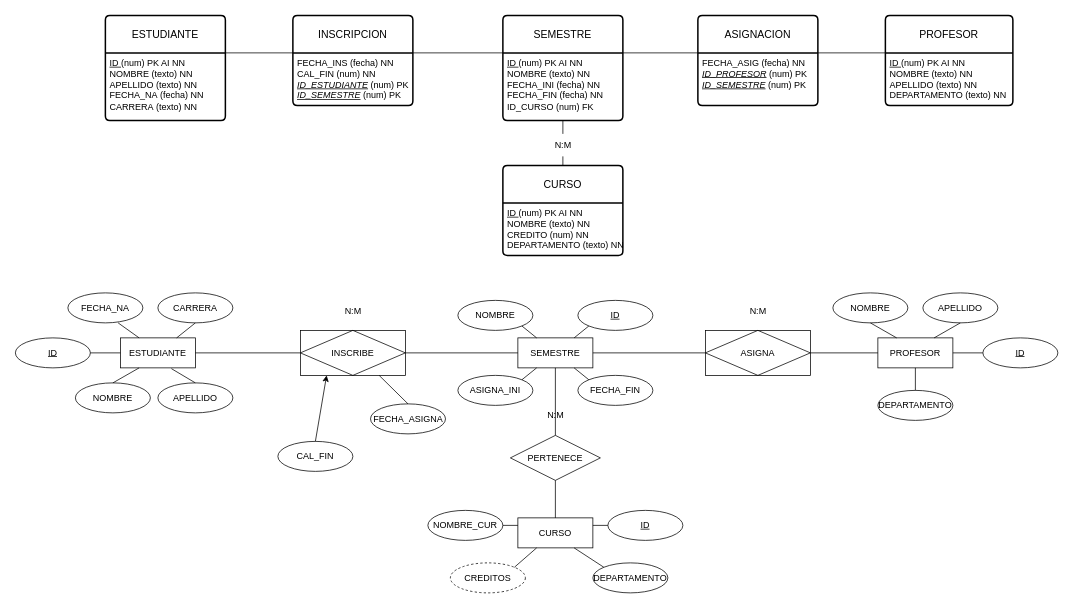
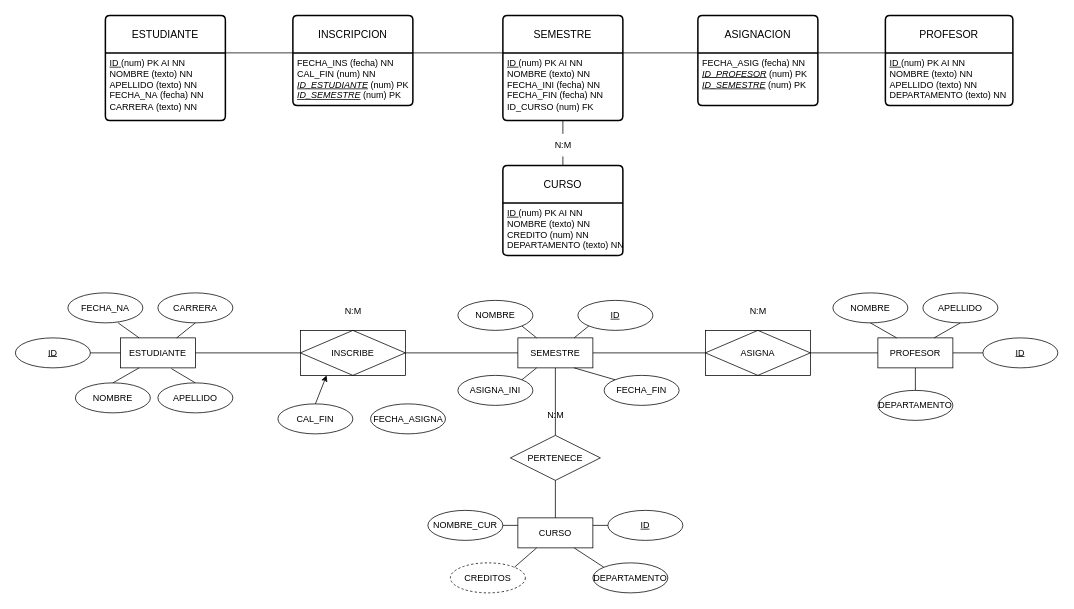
(394, 390) -> none
(615, 390) -> (642, 390)
(315, 456) -> (315, 419)
